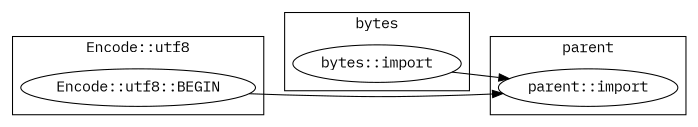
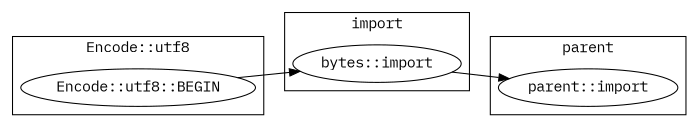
(377, 25) -> (377, 25)
(371, 97) -> (257, 76)
